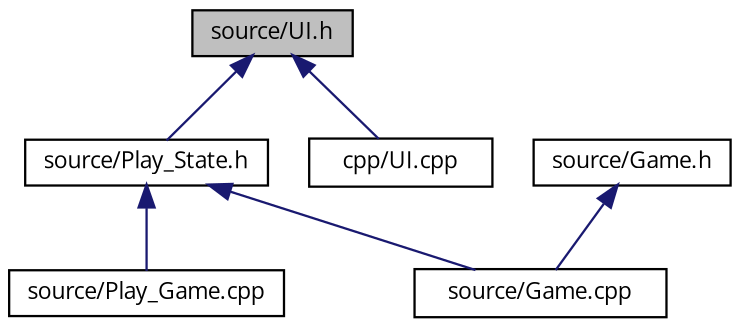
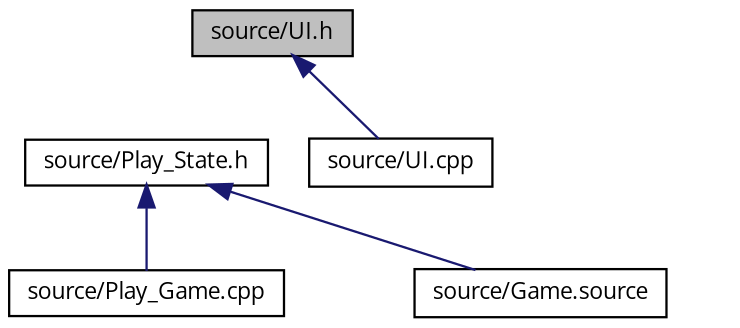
(201, 106) -> none
(401, 163) -> (401, 163)
(632, 163) -> none
(541, 293) -> (541, 293)
